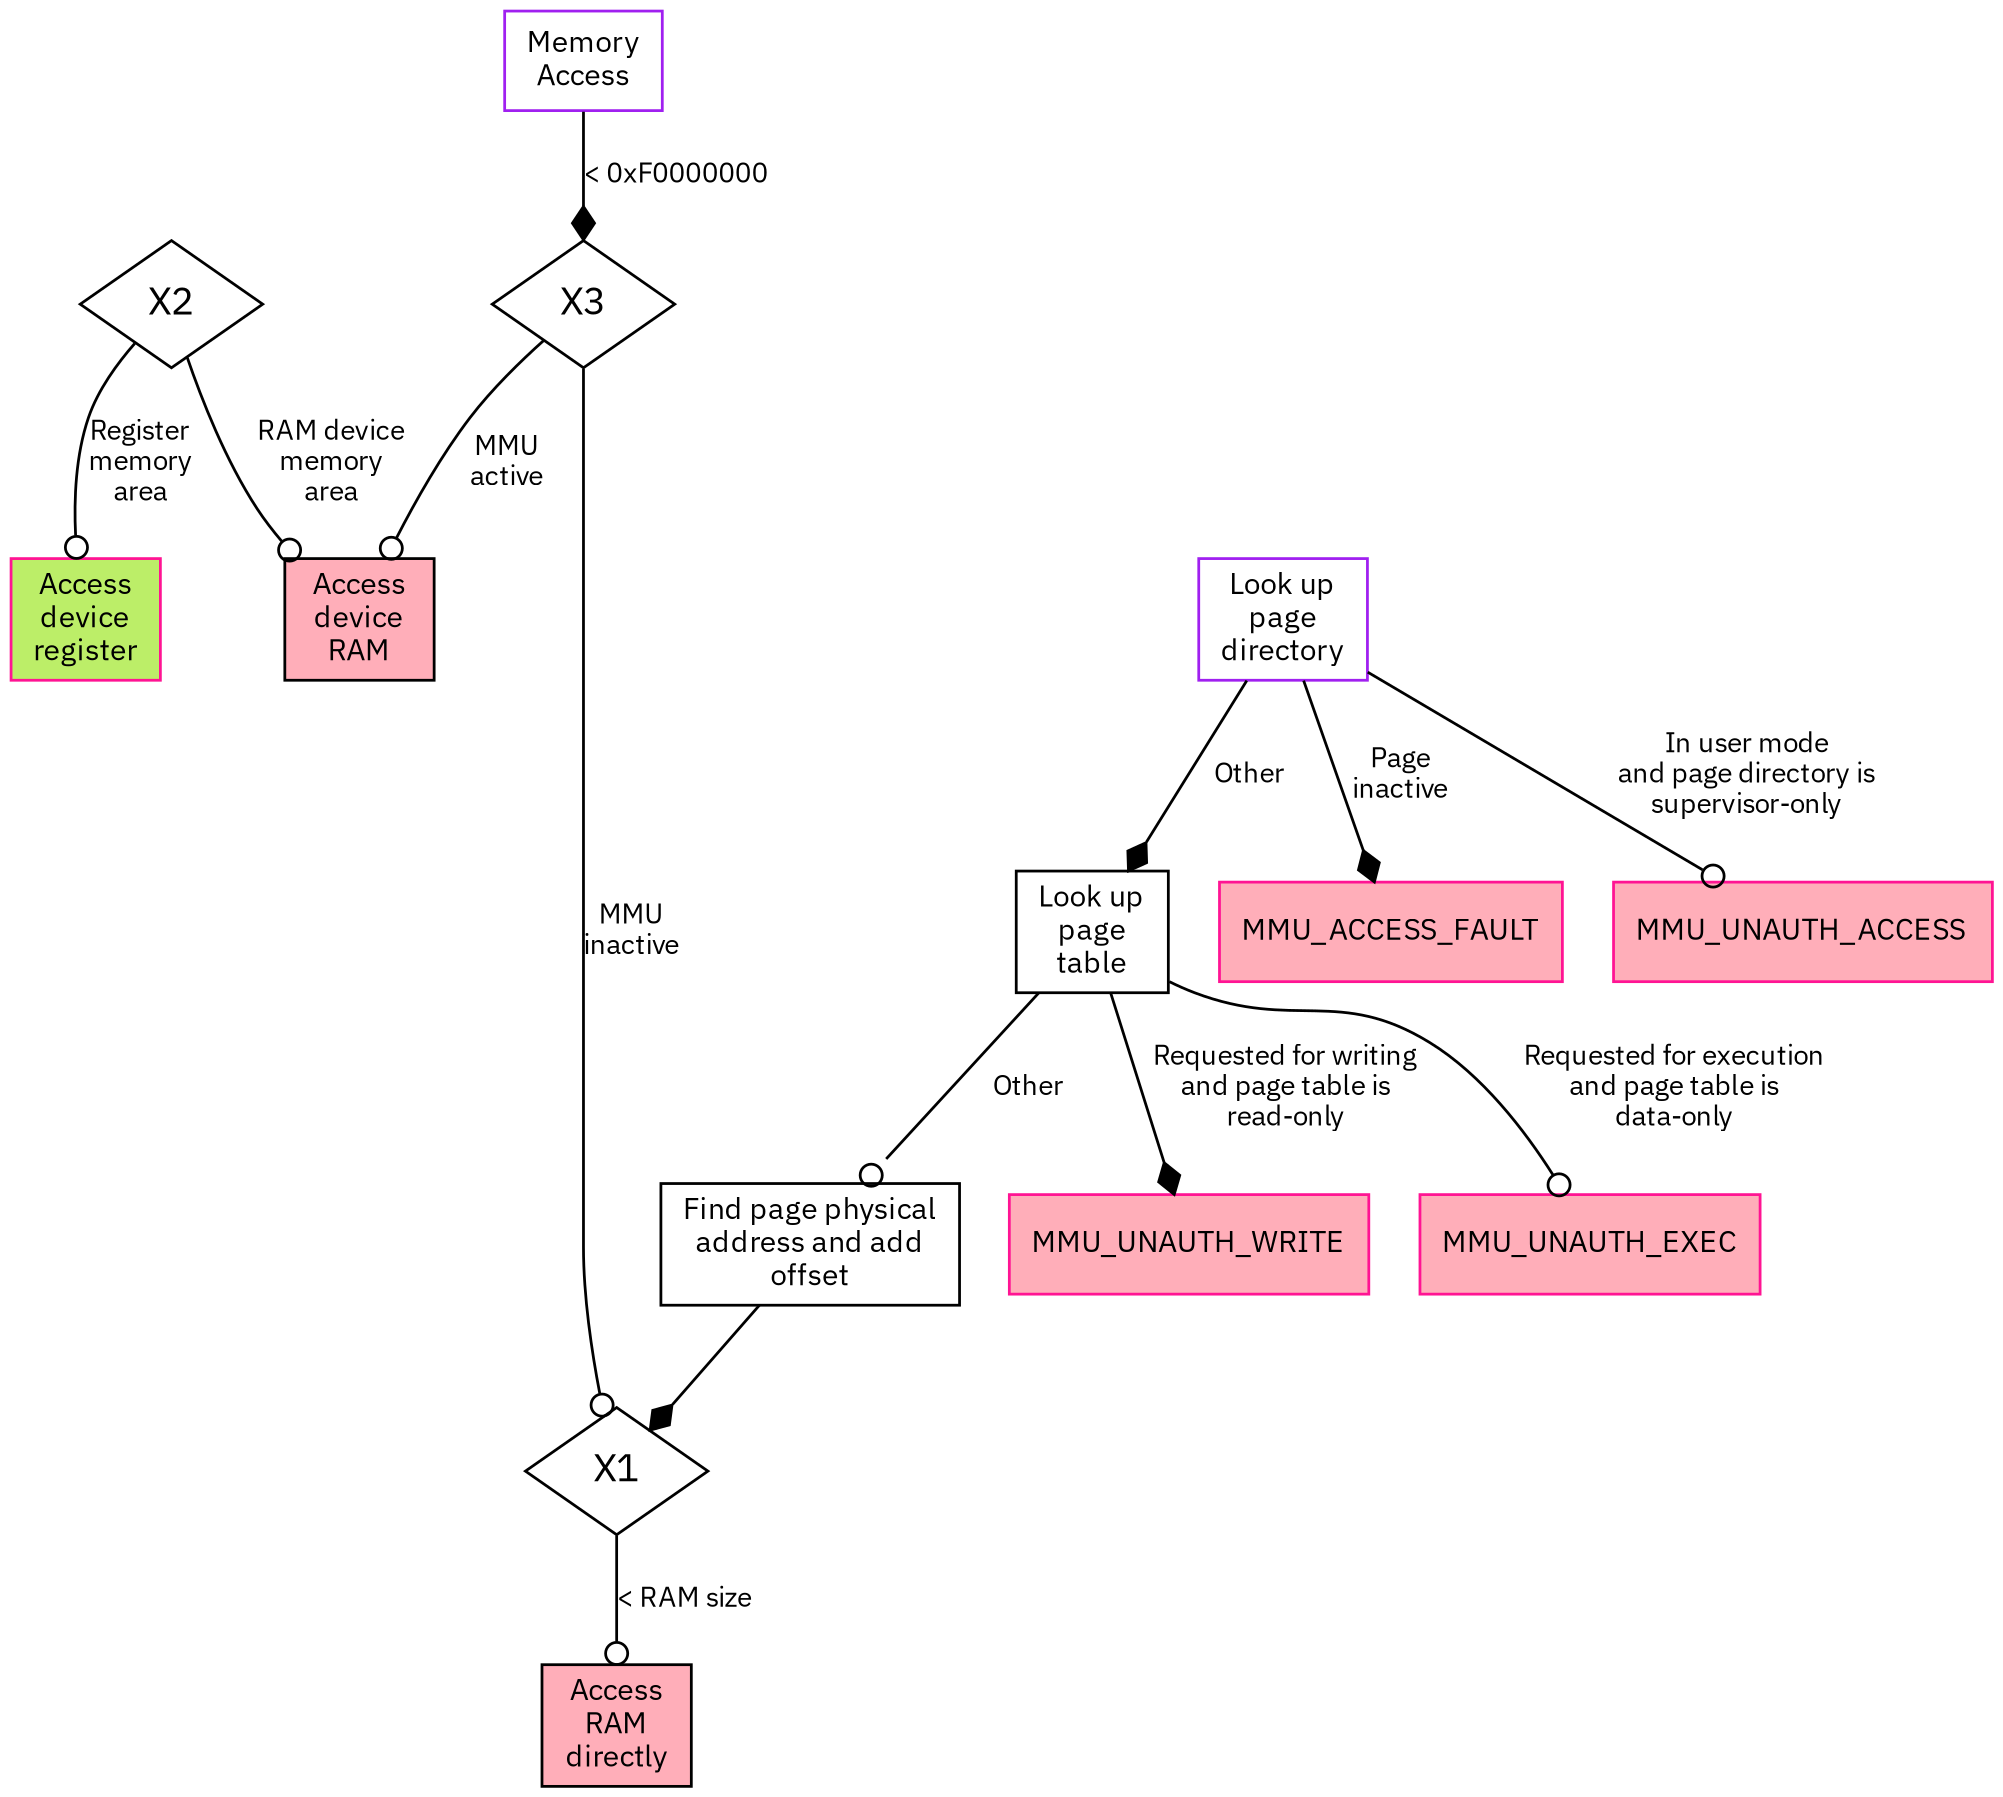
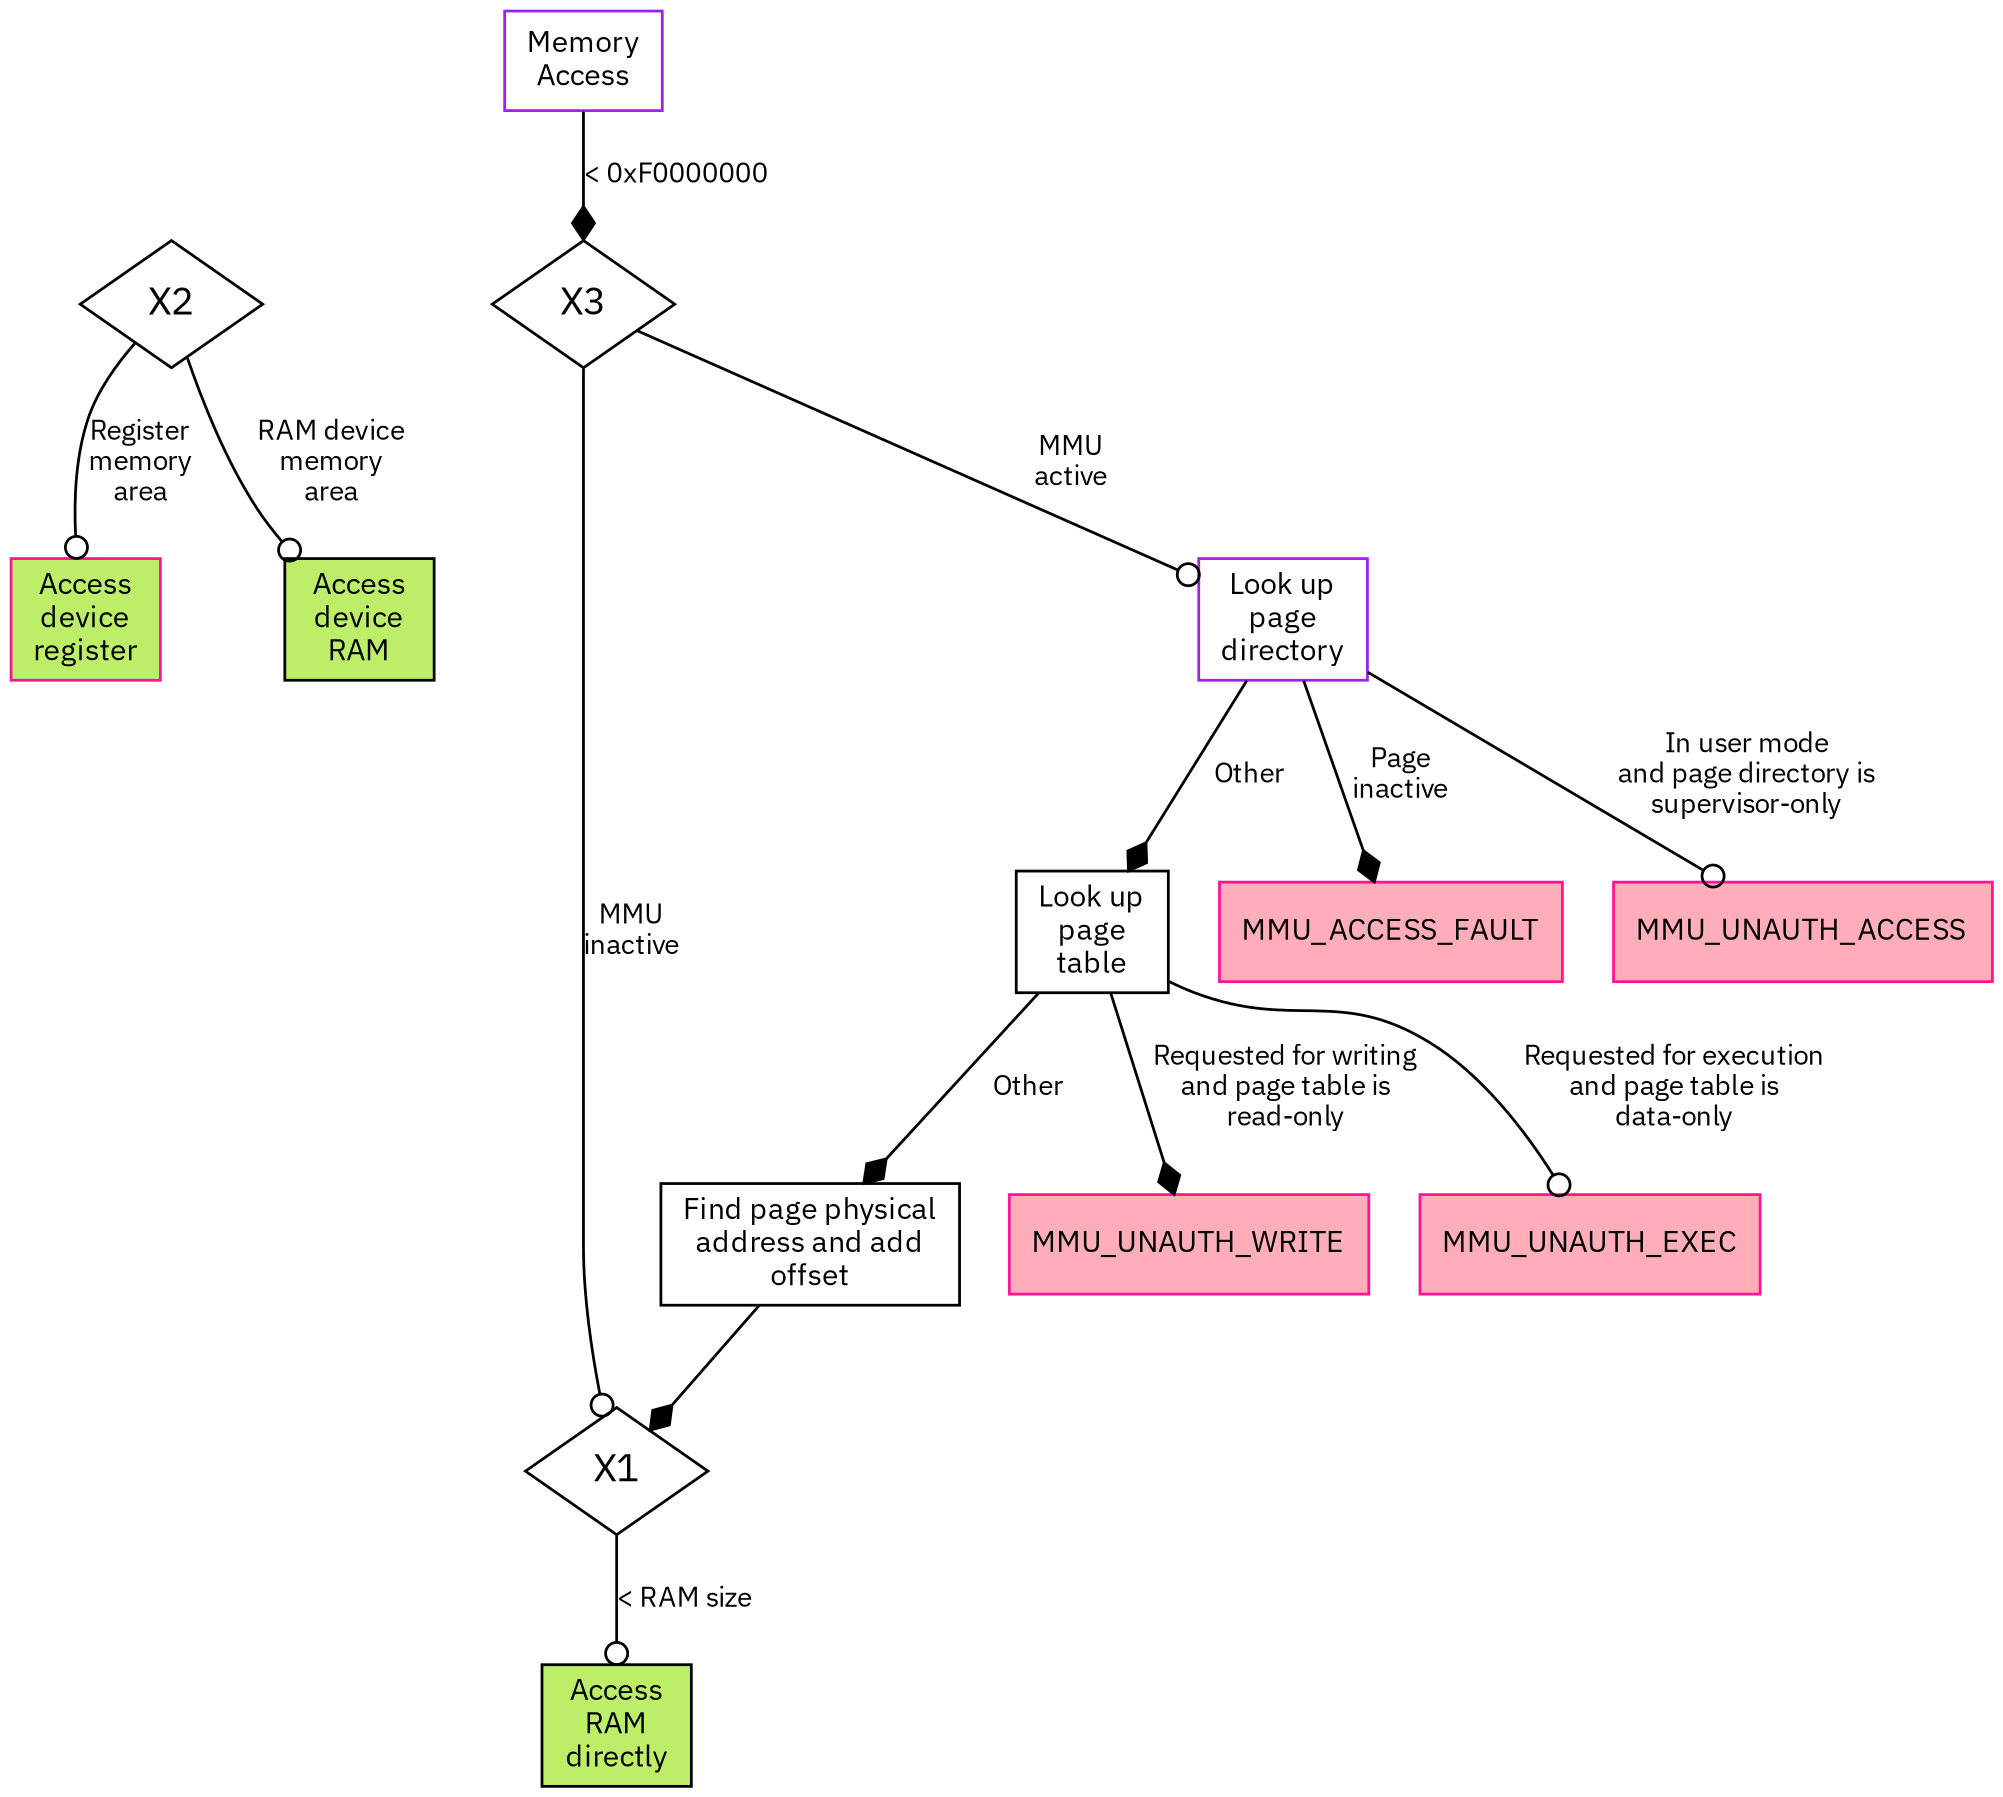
(460, 431) -> (908, 450)
(359, 619) -> (359, 619)
(962, 1076) -> (962, 1076)
(617, 1726) -> (617, 1726)
